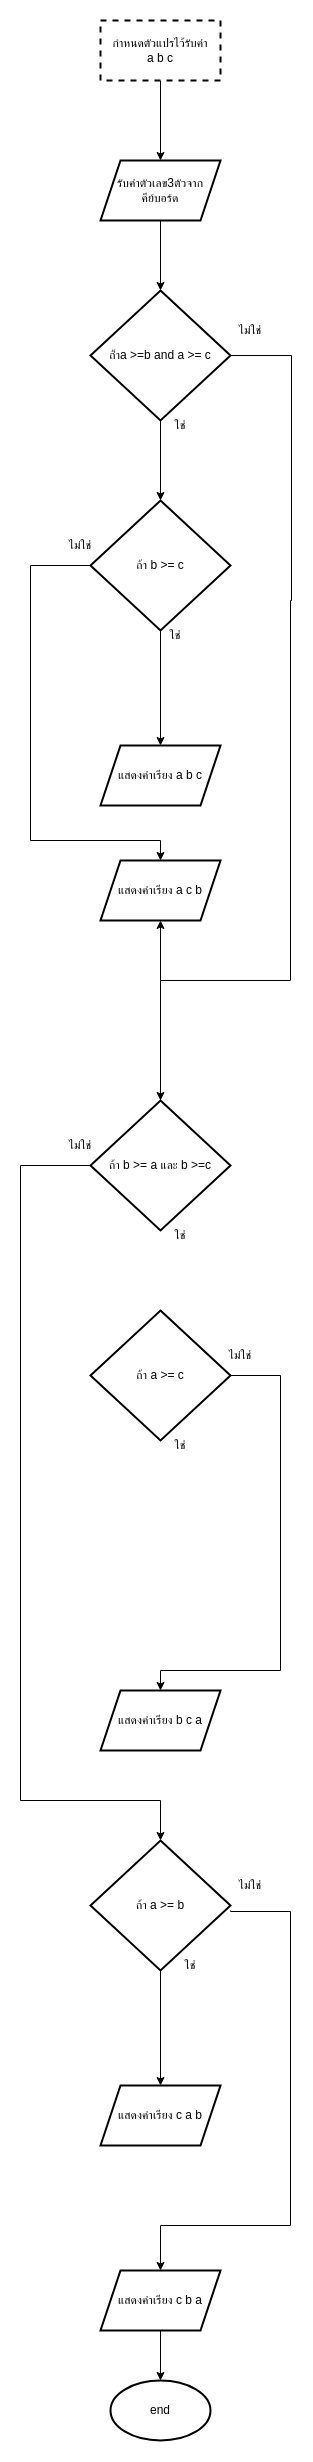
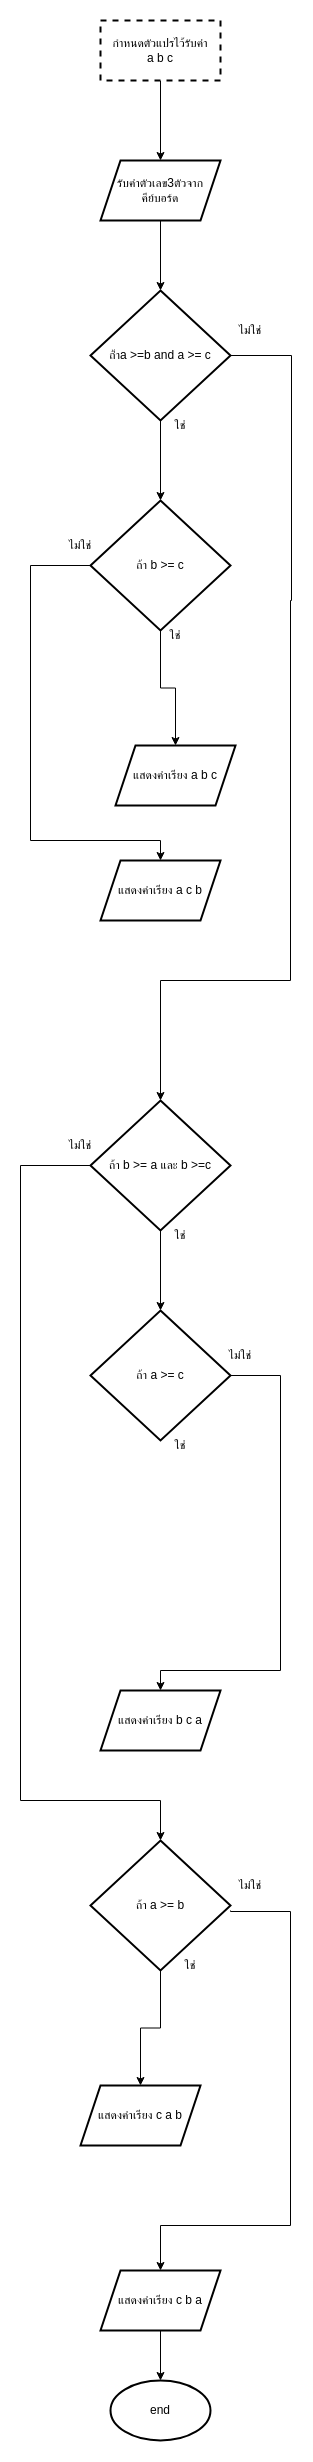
(161, 776) -> (176, 776)
(161, 953) -> (161, 1267)
(161, 2116) -> (141, 2116)
